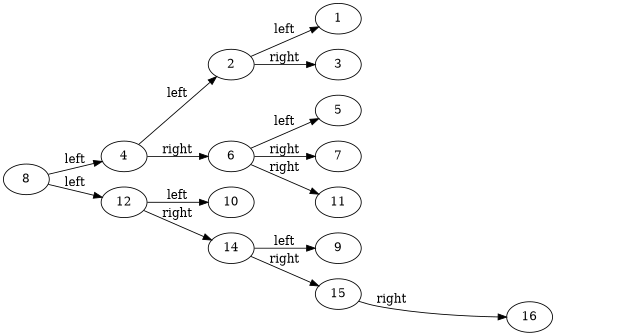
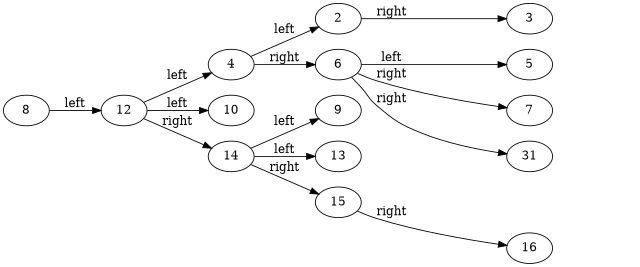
(338, 19) -> none
none -> (338, 156)
(71, 169) -> (174, 89)
(338, 202) -> (530, 156)
